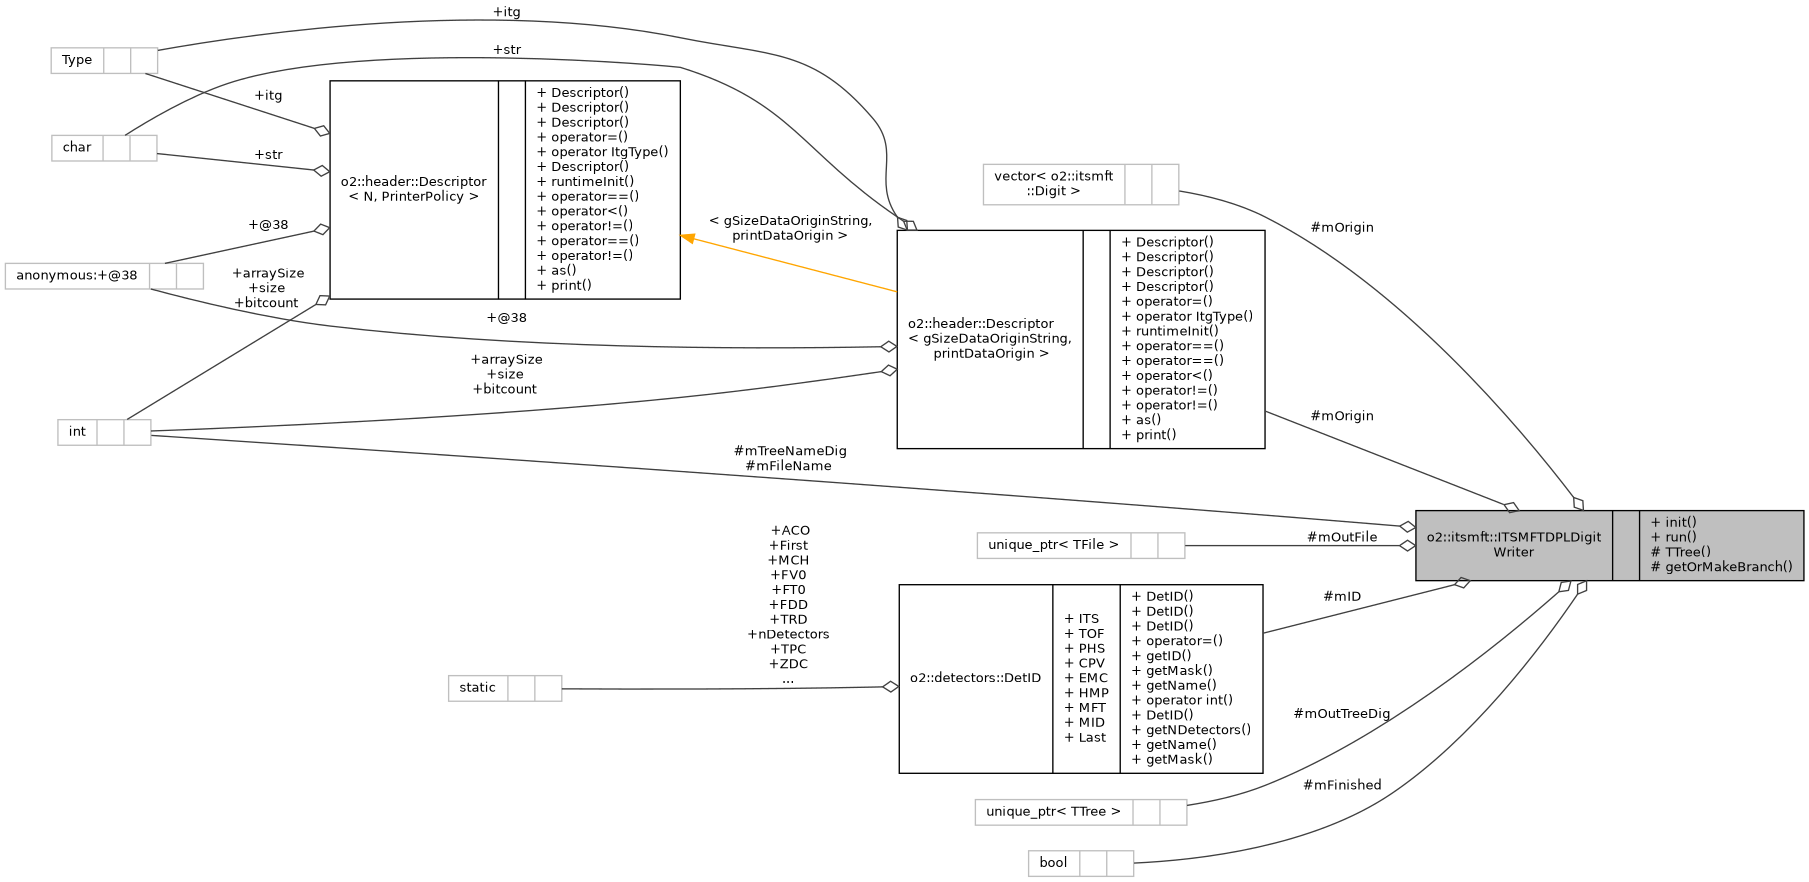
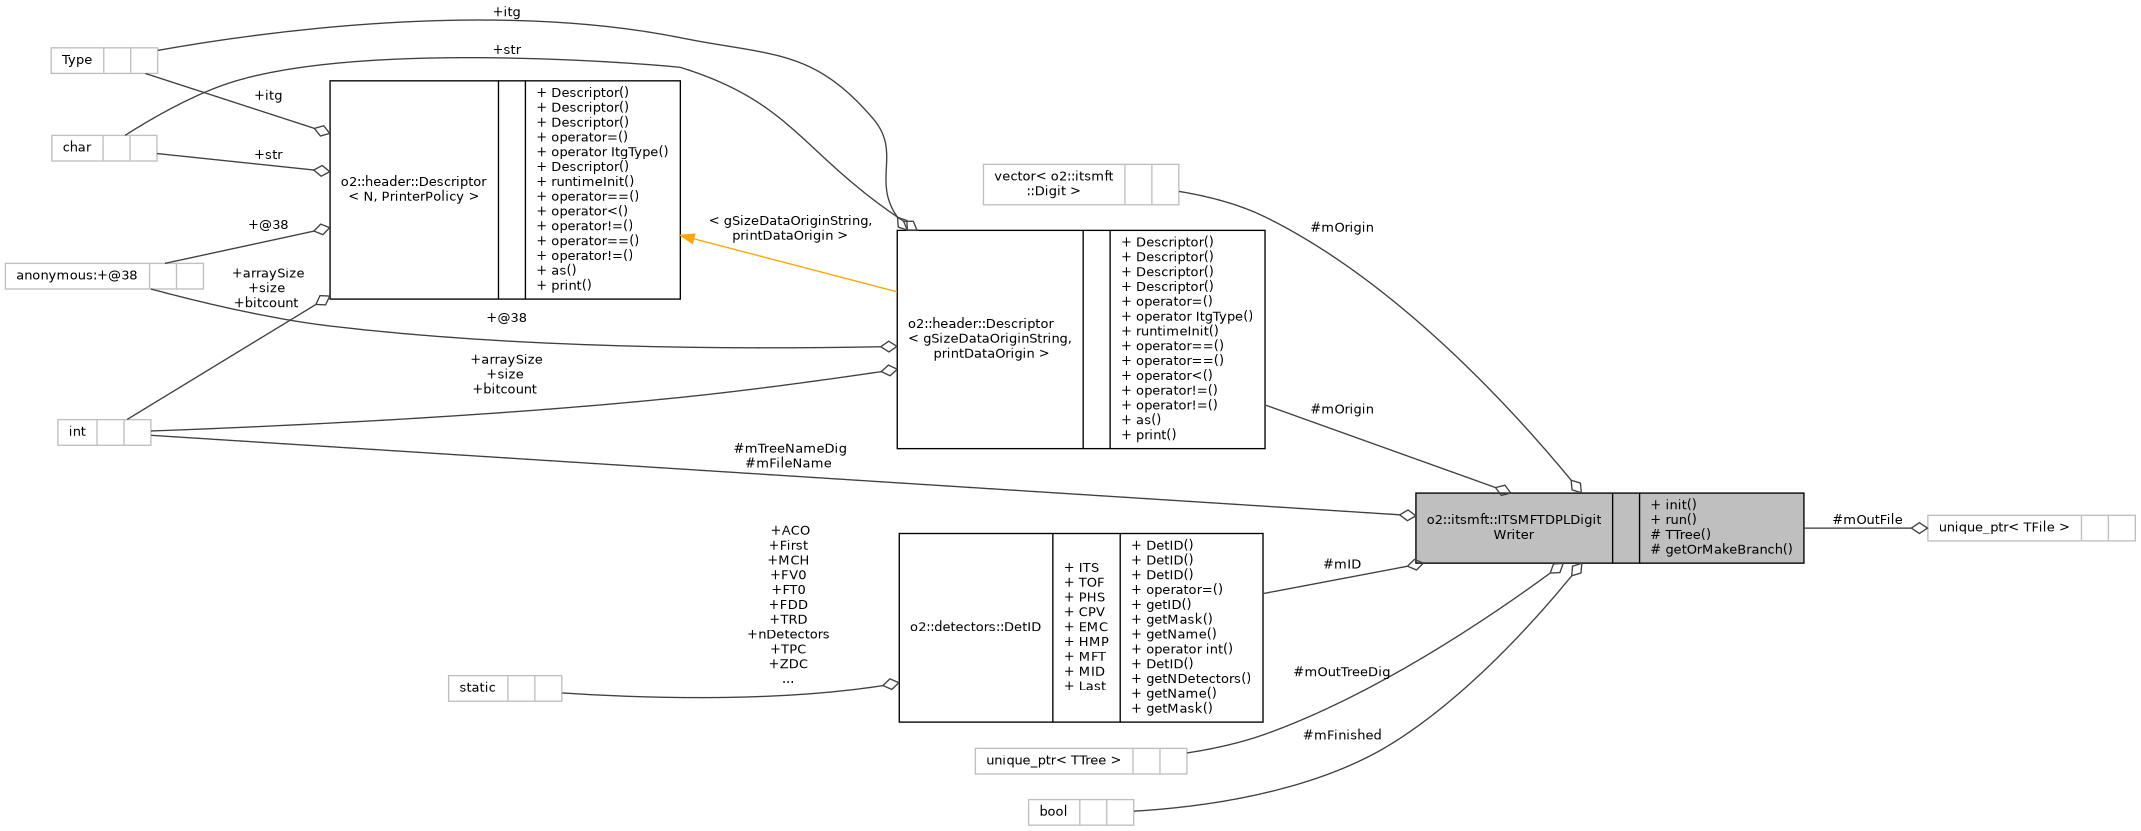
(1292, 546) -> (1858, 528)
